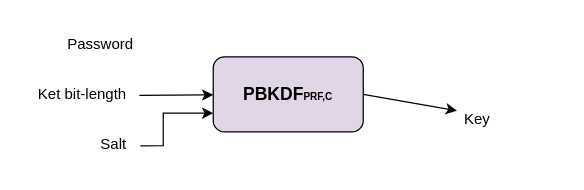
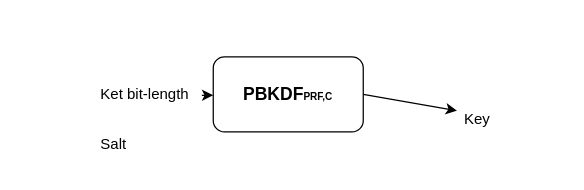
(101, 44) -> none
(82, 94) -> (144, 94)
(288, 94) -> (288, 94)
(163, 119) -> none
